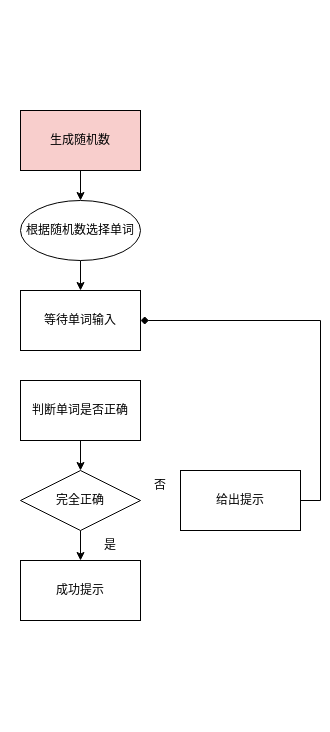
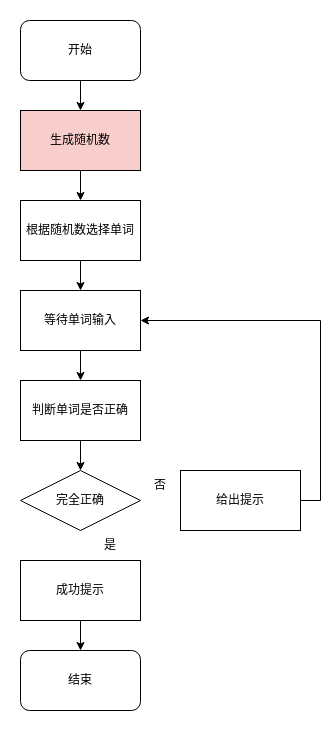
none -> (81, 51)
none -> (81, 92)
(81, 231) -> (81, 231)
(149, 321) -> (148, 321)
none -> (81, 362)
(81, 542) -> none
none -> (81, 632)
none -> (81, 681)
